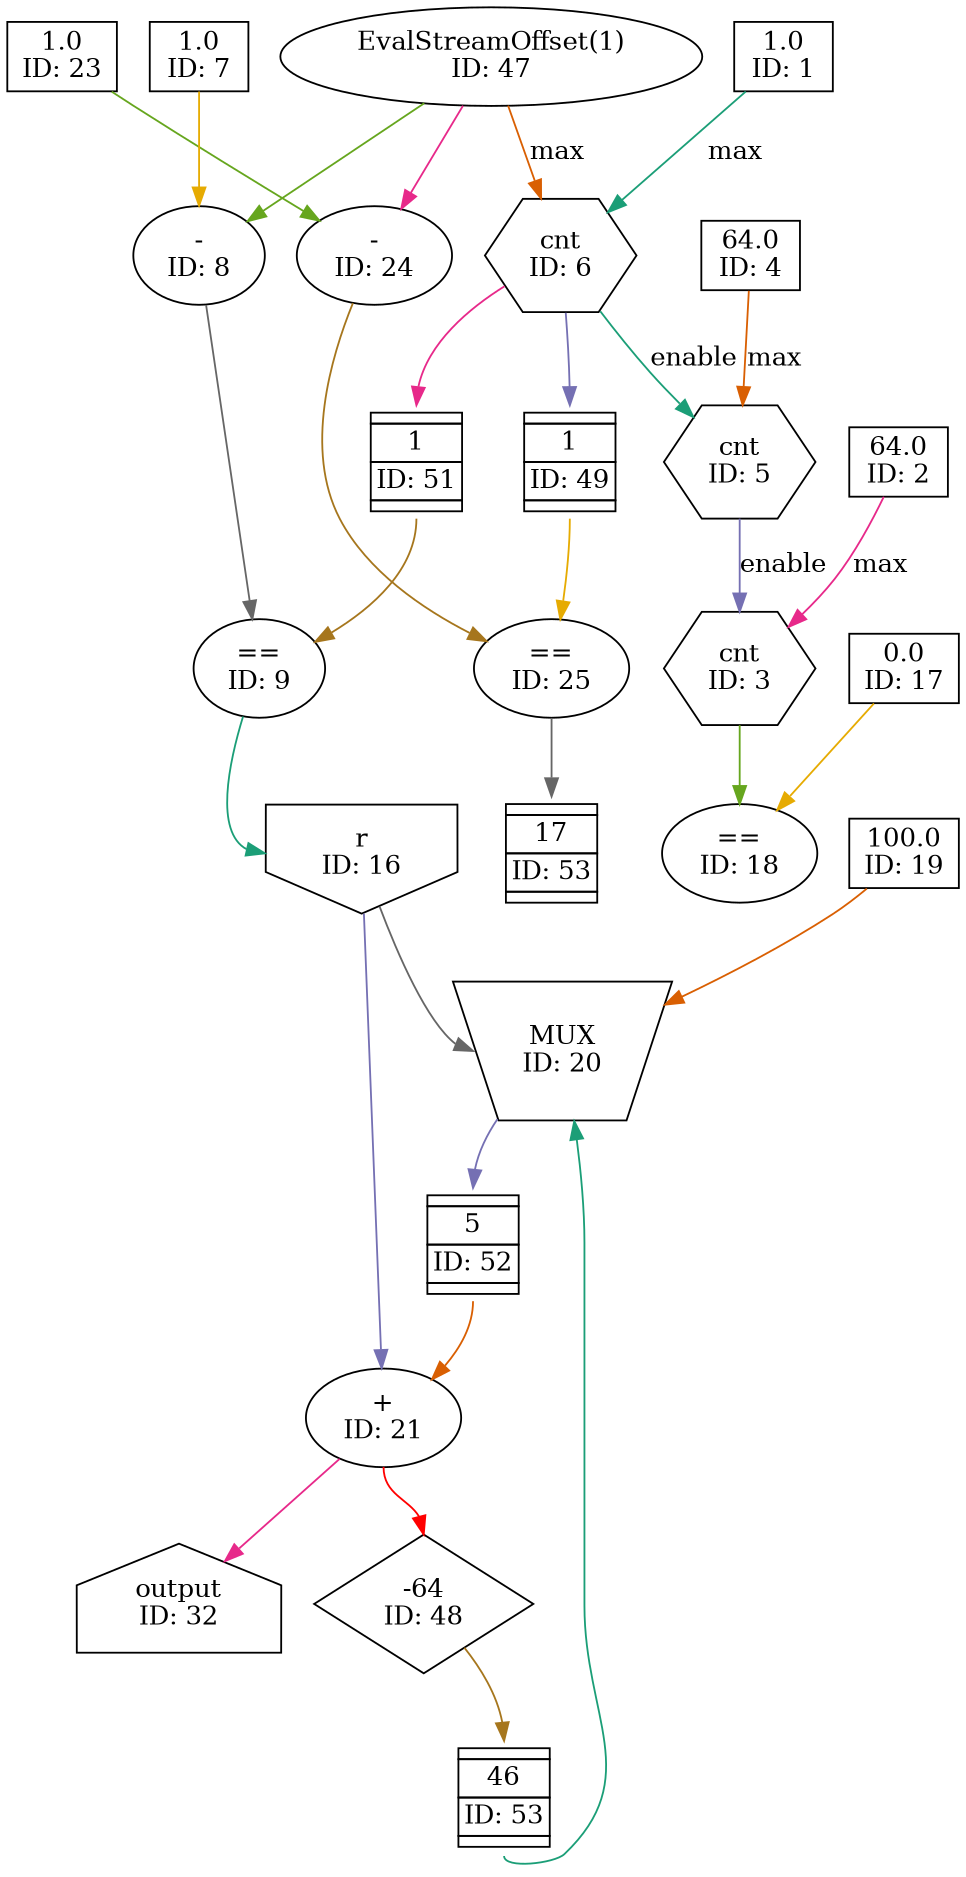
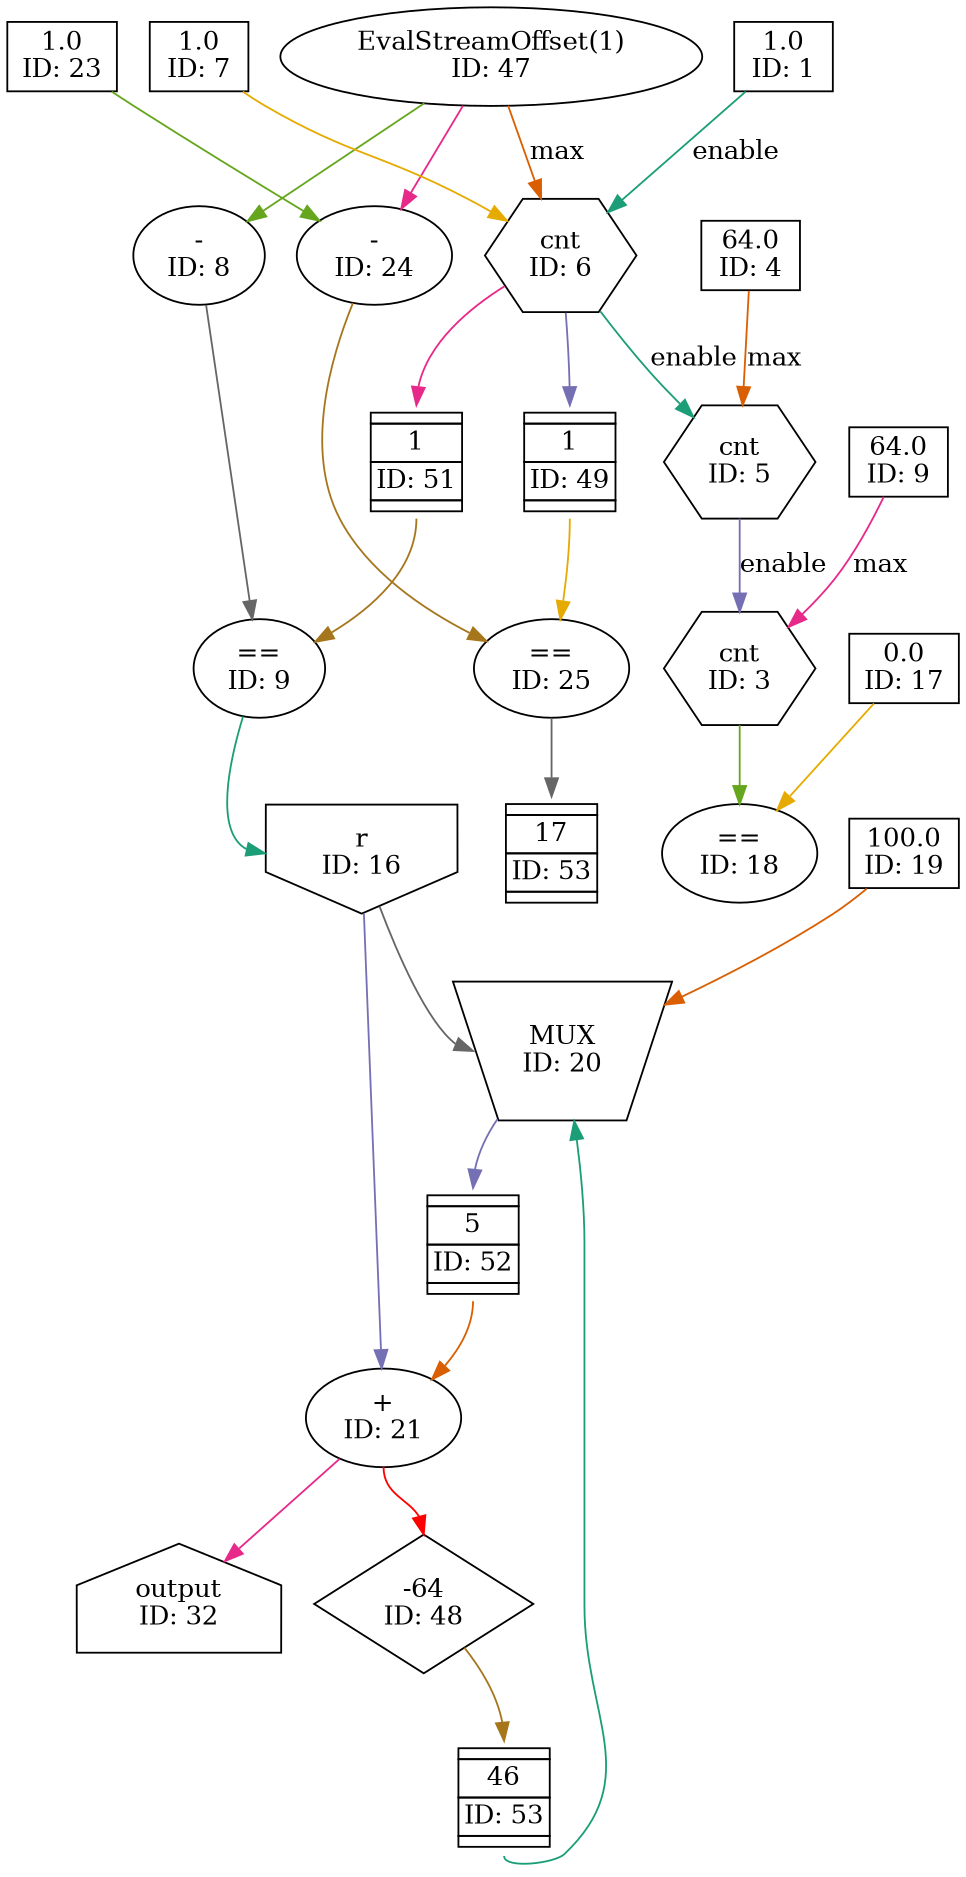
(199, 132) -> (372, 156)
(736, 152) -> (736, 152)
(899, 462) -> (899, 462)
